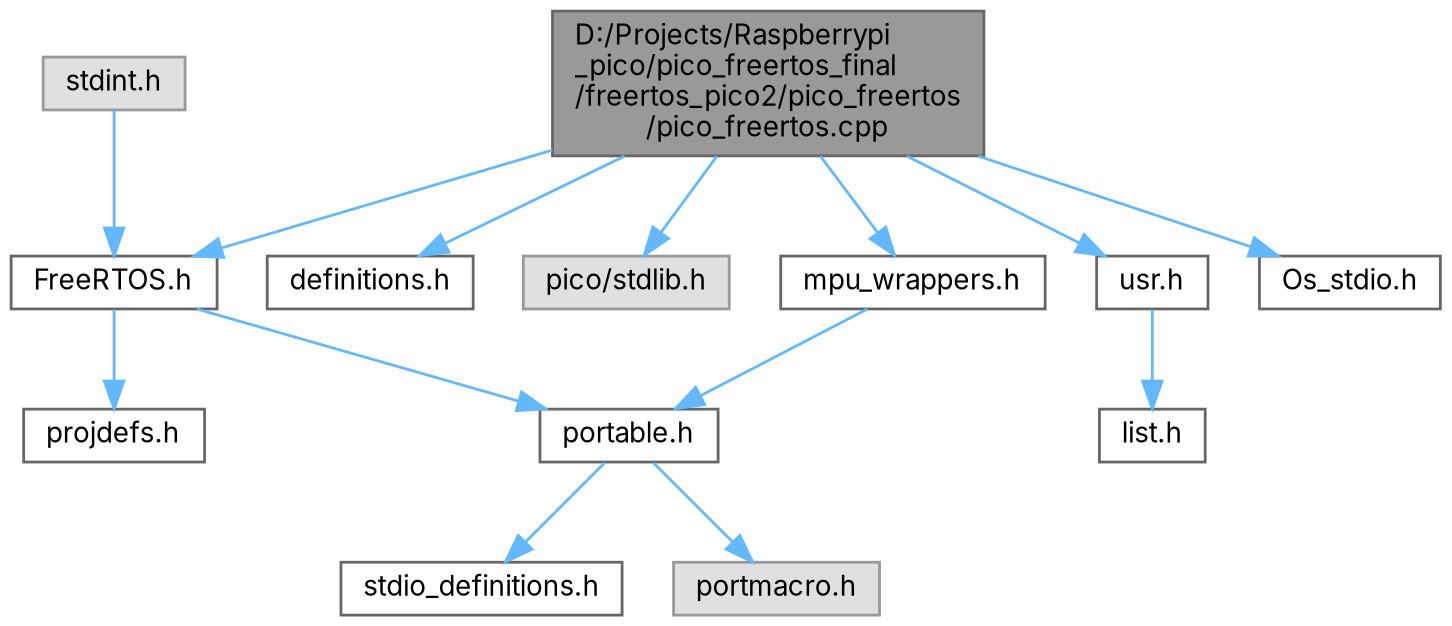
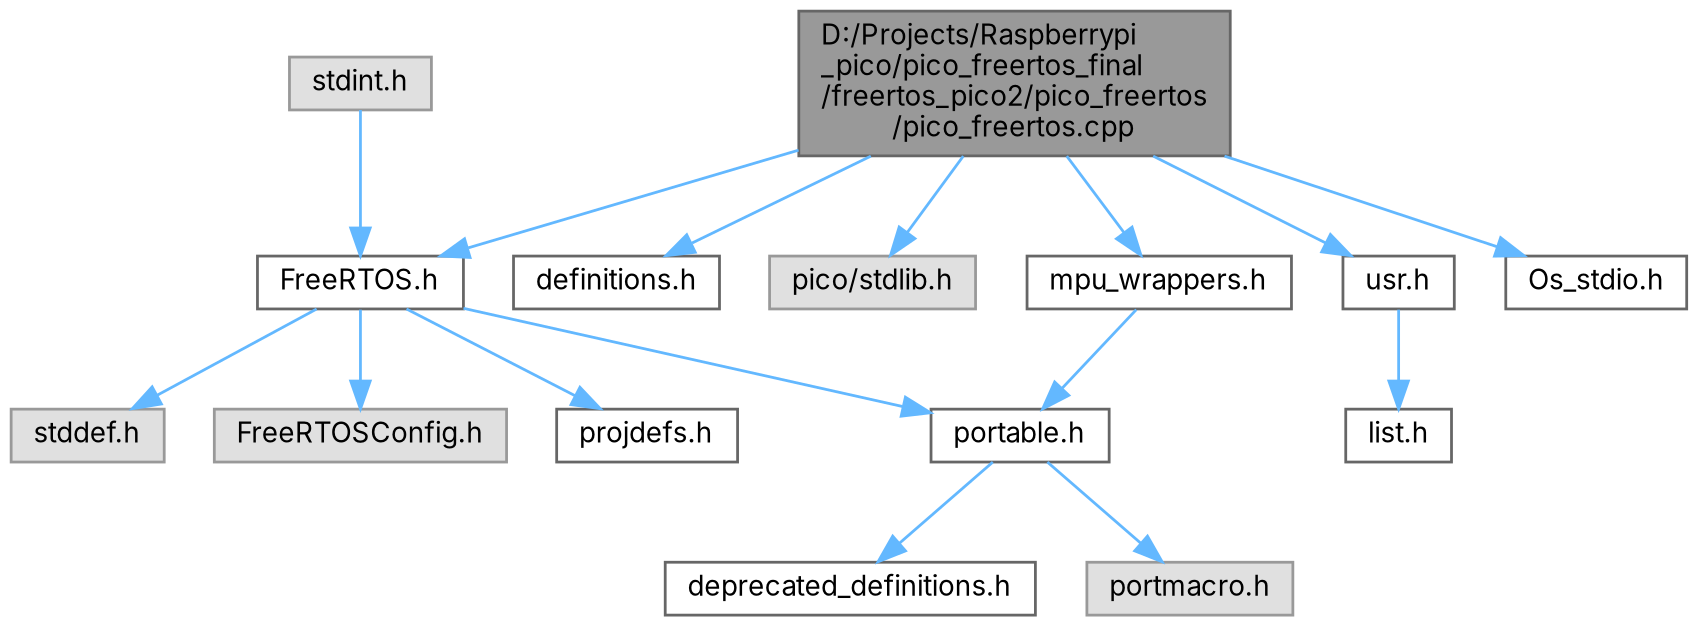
none -> (88, 436)
none -> (360, 436)
(482, 589) -> (850, 589)
